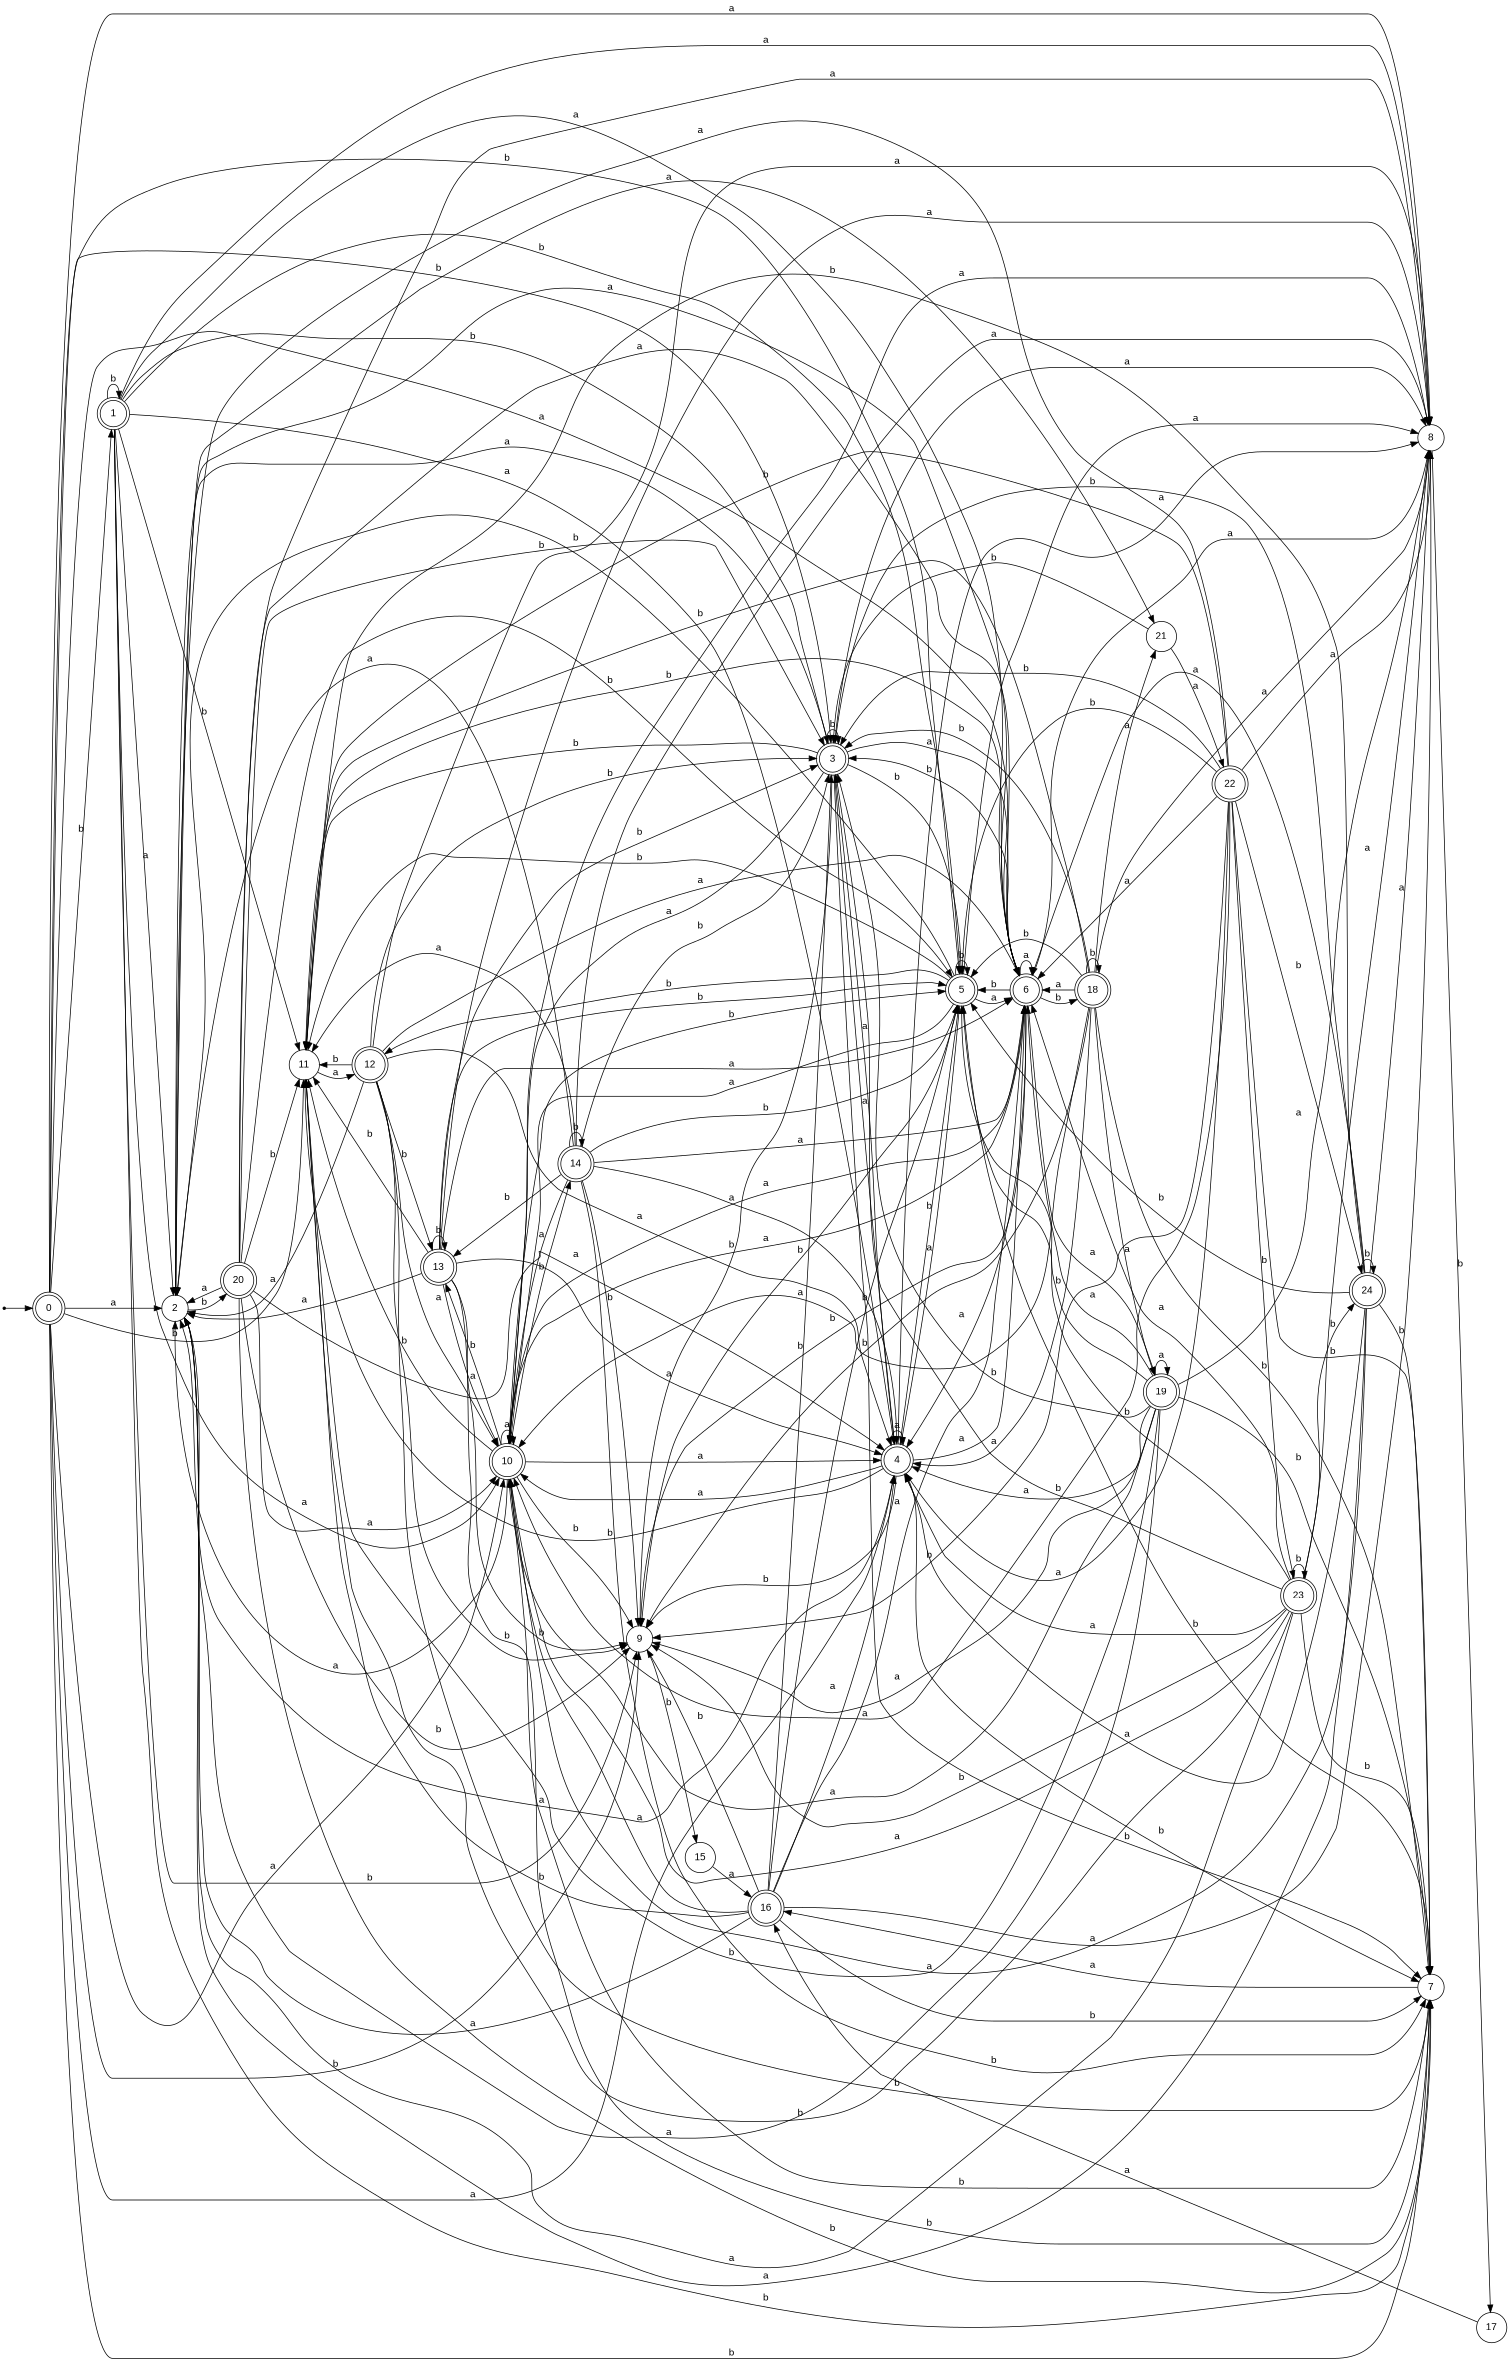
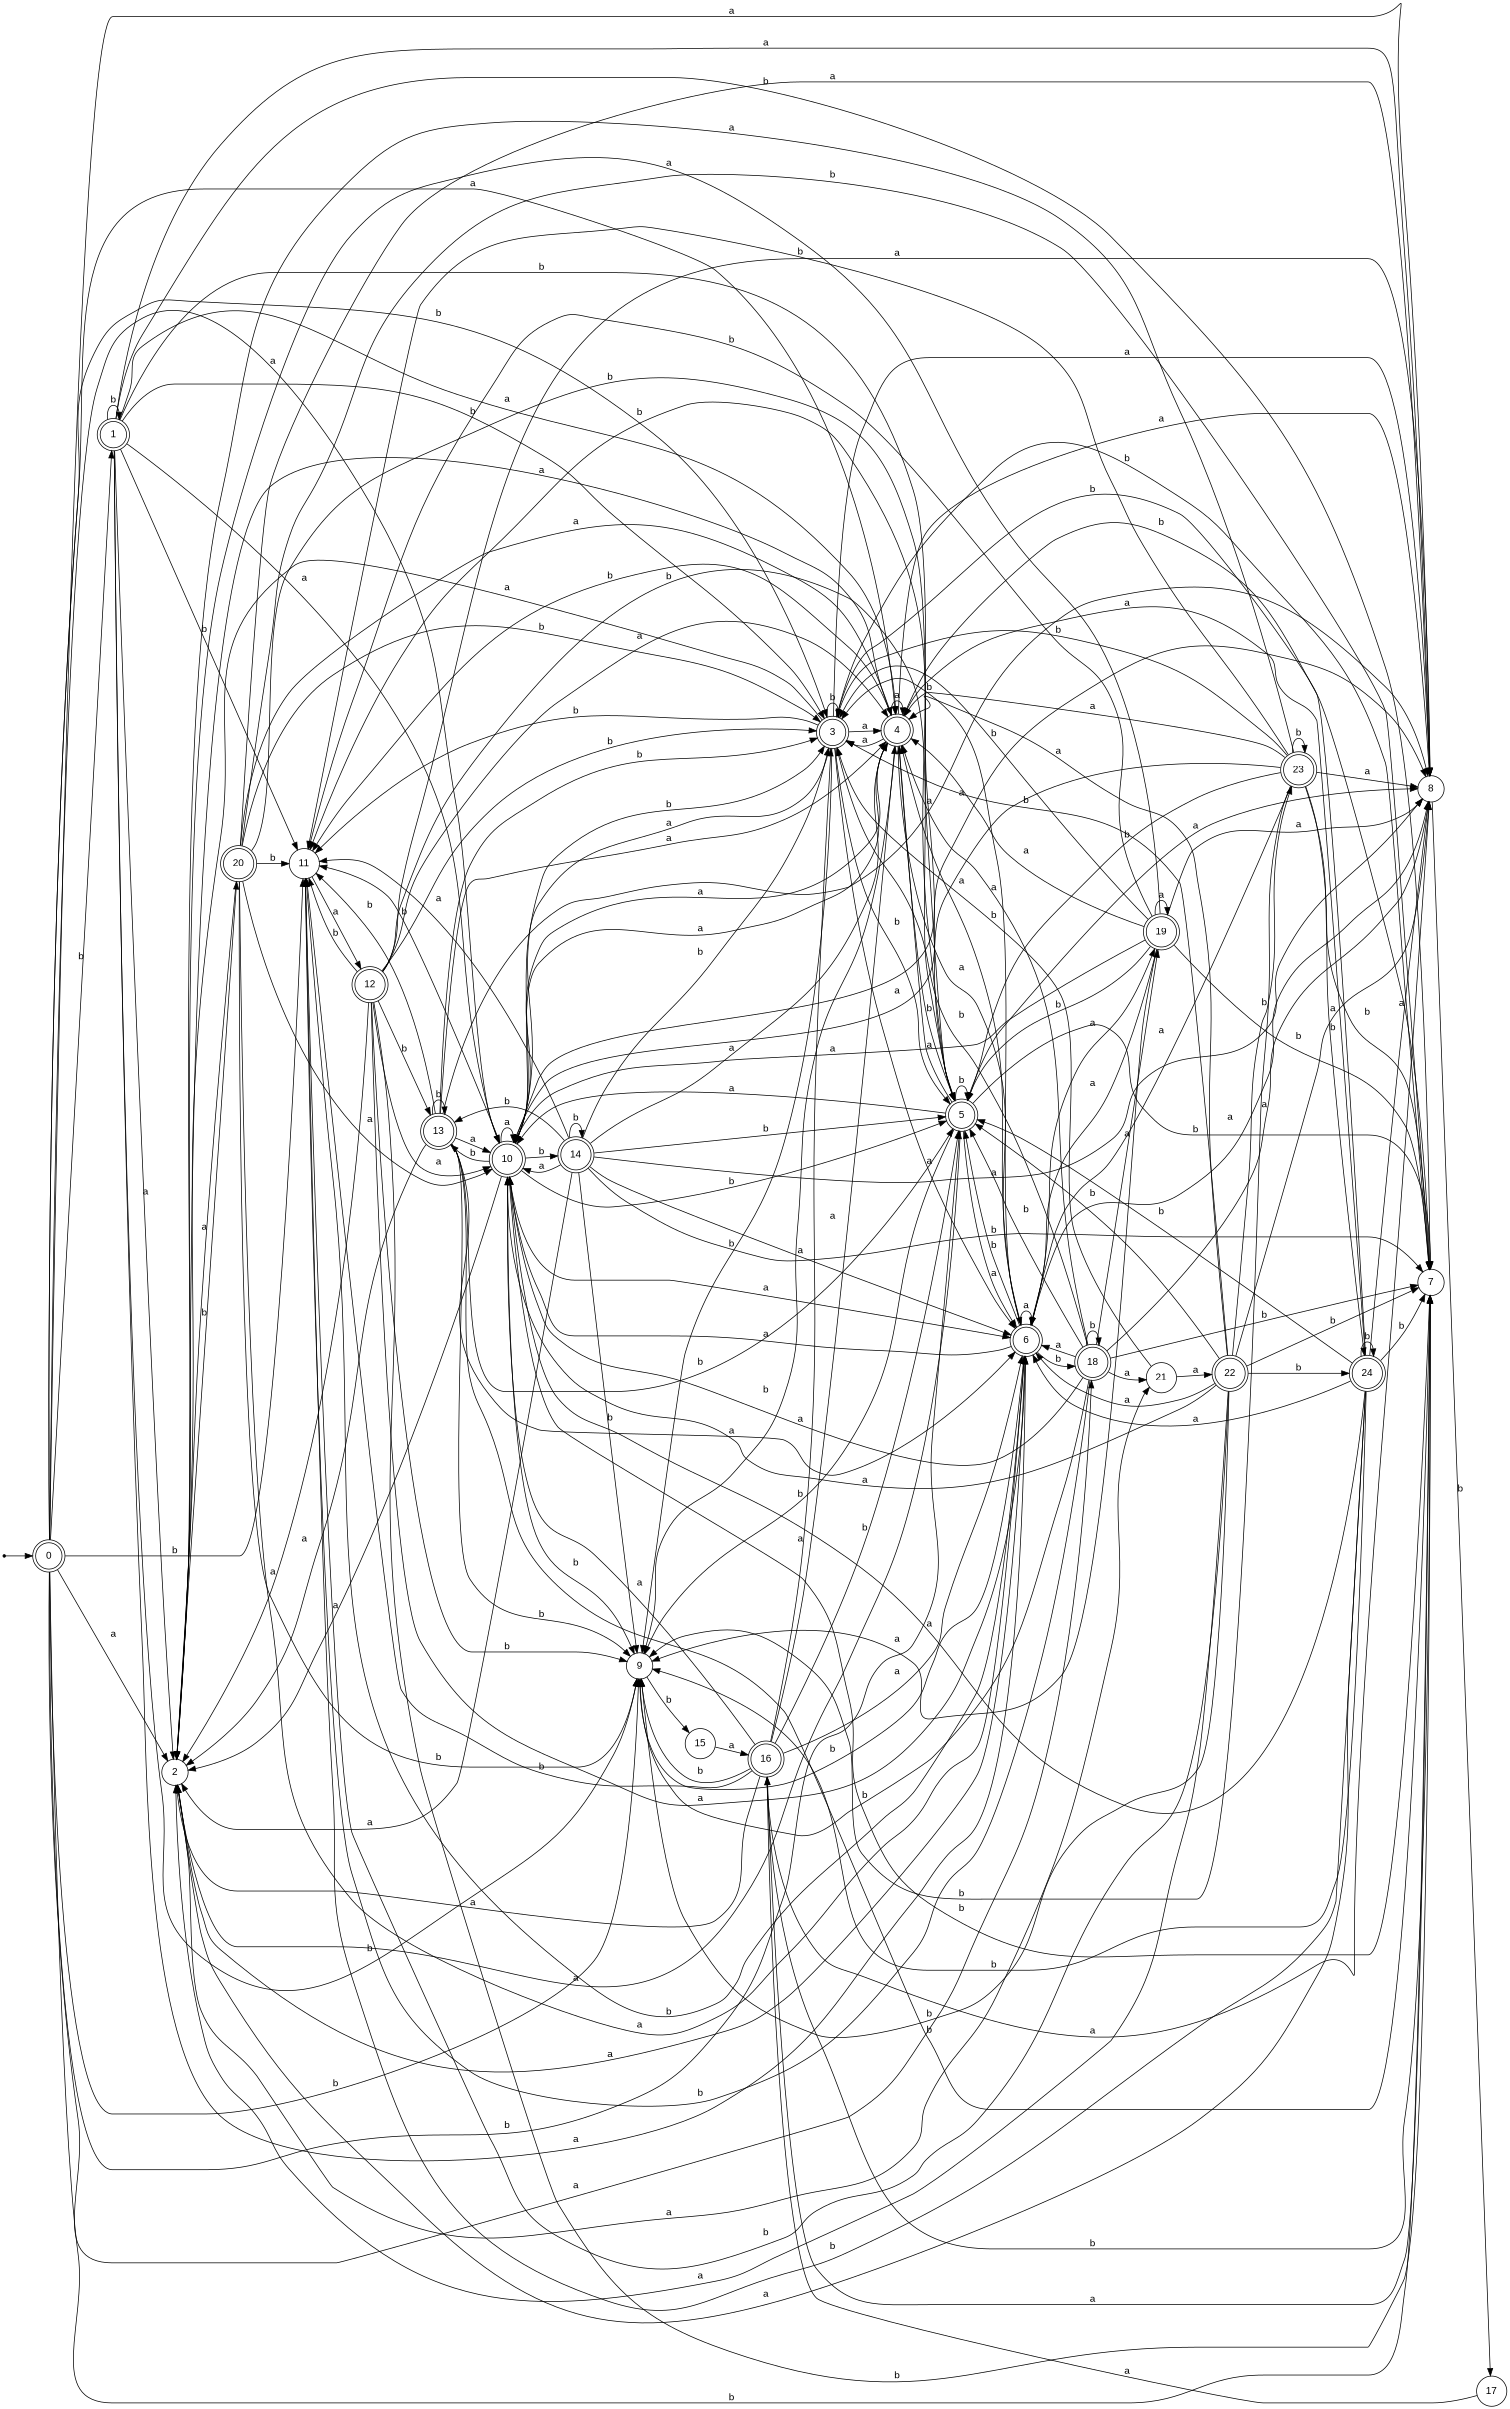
(256, 342) -> (521, 2212)
(576, 538) -> (576, 1978)
none -> (555, 858)
(667, 990) -> (771, 574)
(800, 1346) -> (800, 1539)
none -> (1168, 1929)
